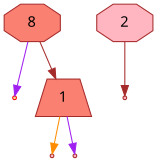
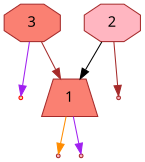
(32, 23) -> (32, 23)
none -> (94, 56)
